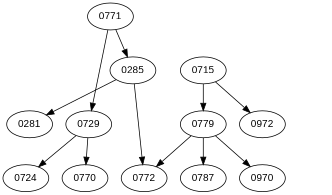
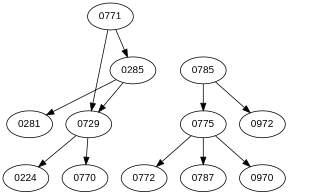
(203, 70) -> (203, 70)
(138, 120) -> (113, 94)
(203, 124) -> (203, 124)
(26, 178) -> (26, 178)
